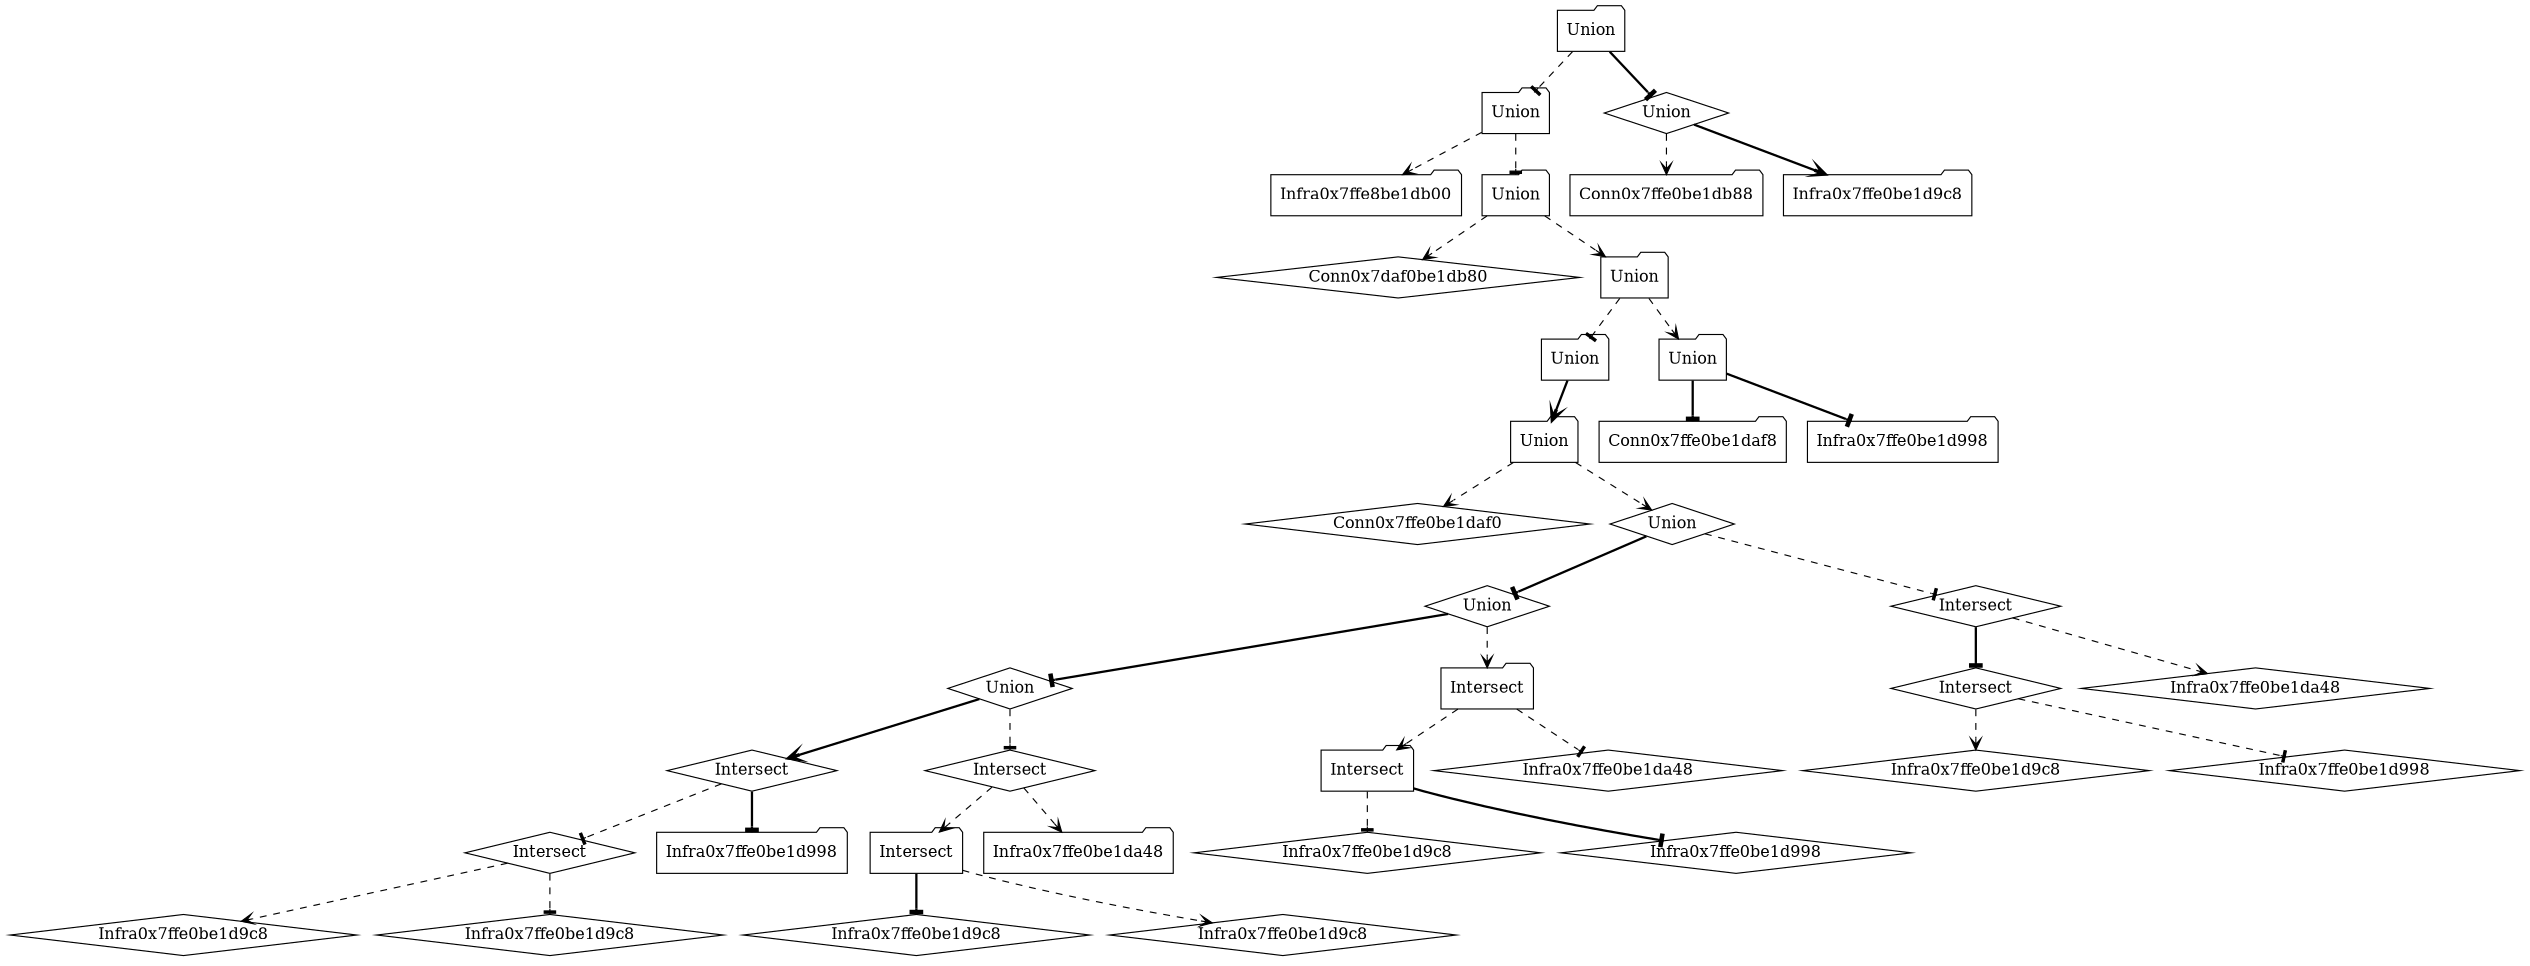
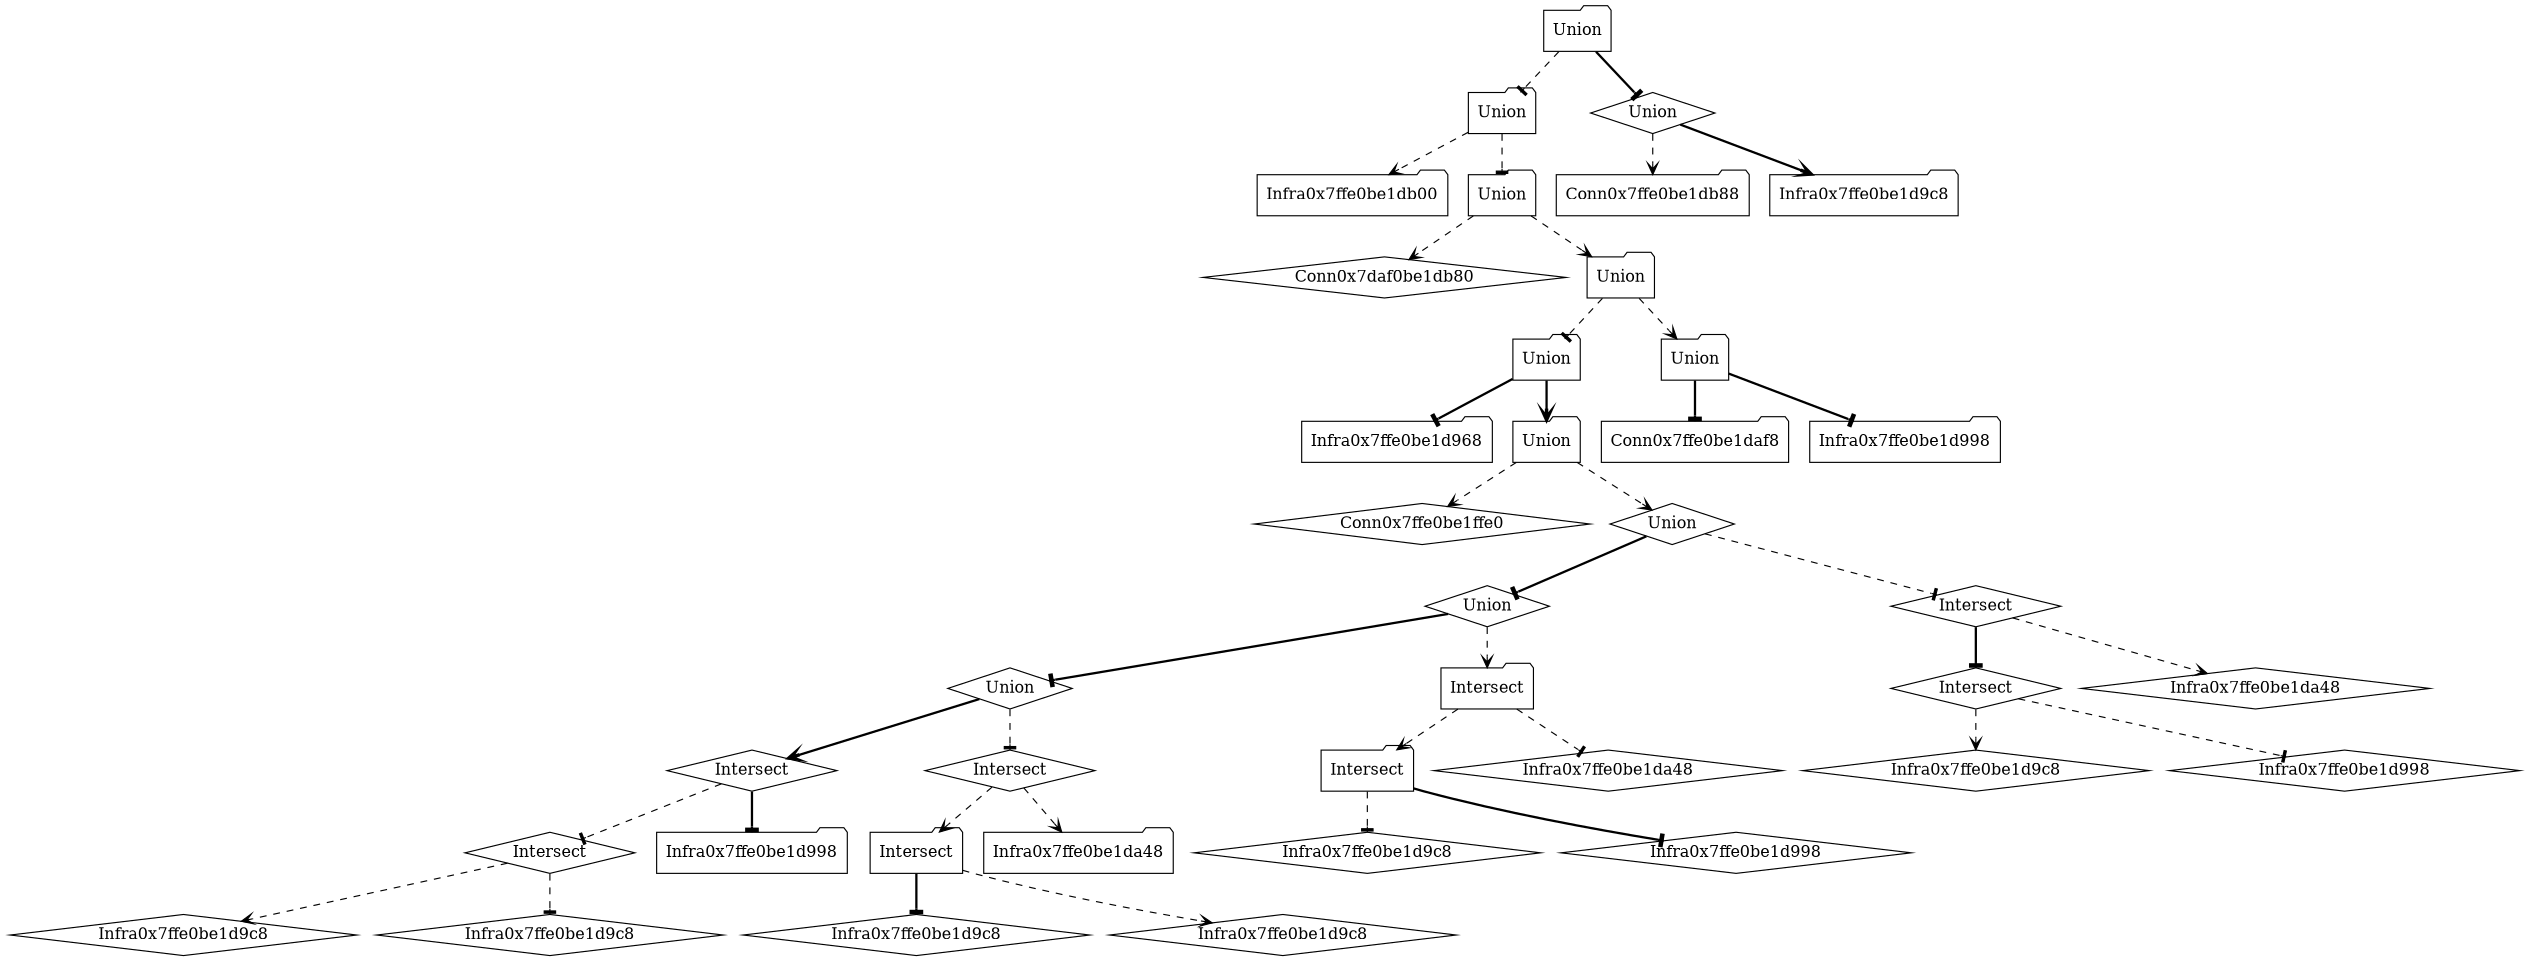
(1366, 195) -> (1353, 195)
none -> (1397, 442)
(1418, 524) -> (1422, 524)
